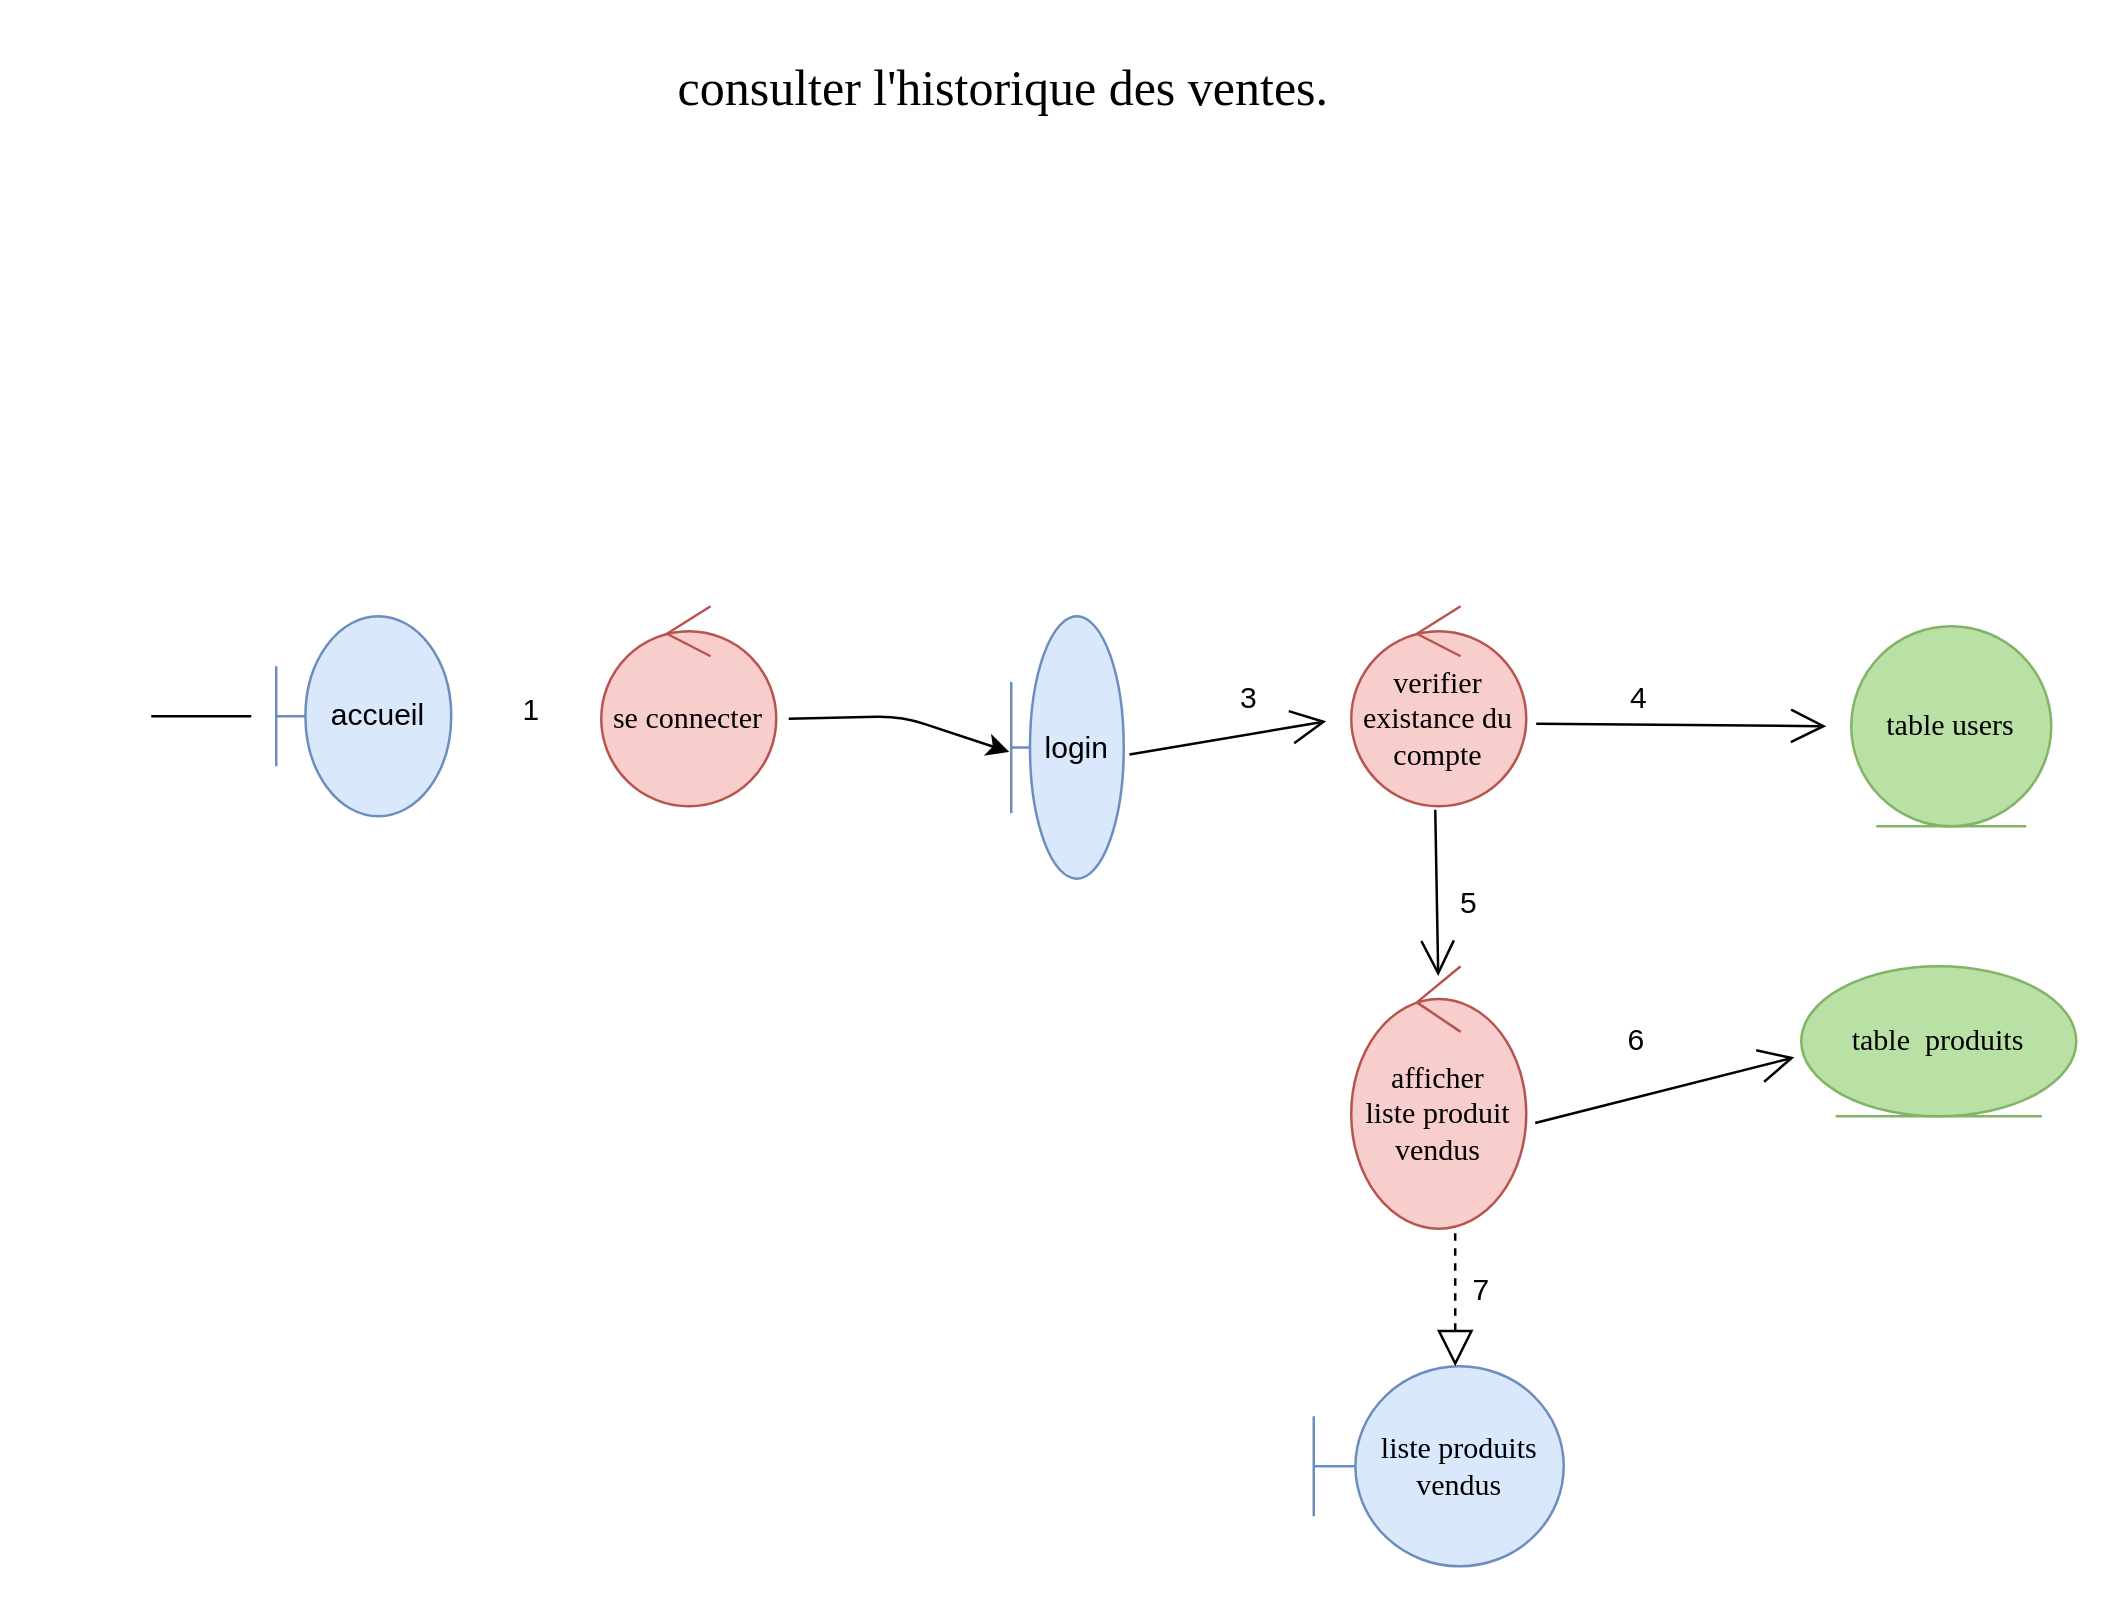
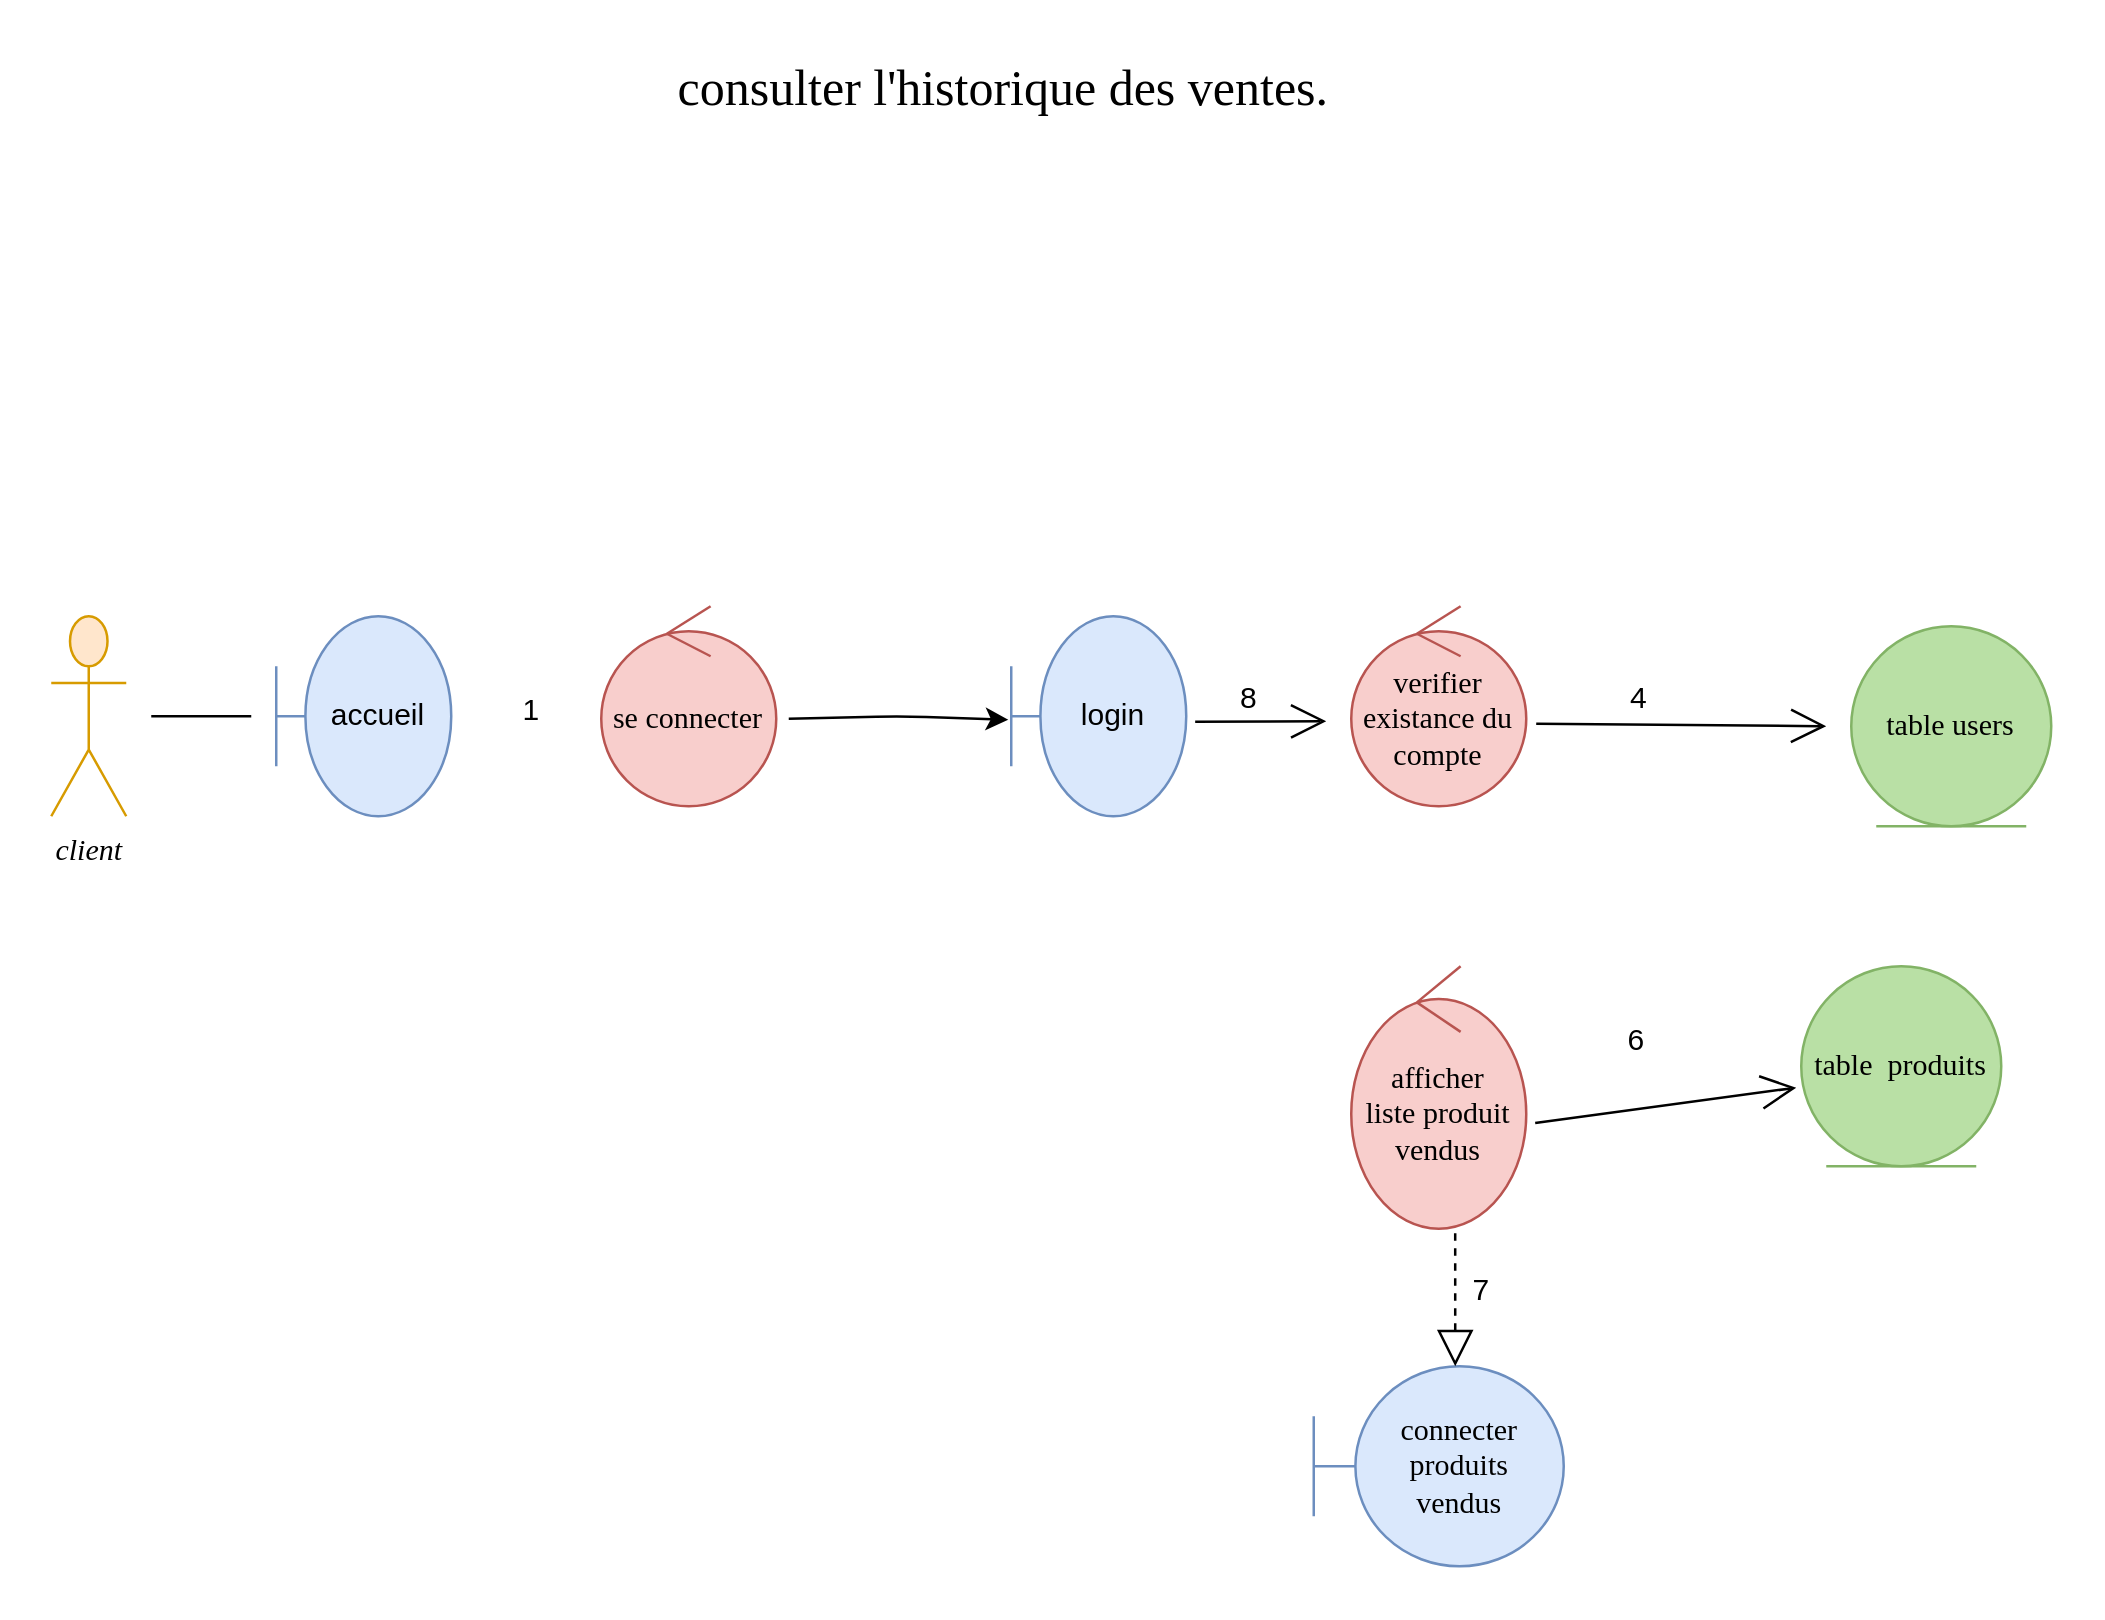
(1250, 699) -> (1250, 699)
none -> (89, 716)
(1068, 748) -> (1099, 716)
(1437, 890) -> none
(1481, 904) -> none
(1939, 1041) -> (1901, 1066)
(1460, 1466) -> (1460, 1466)
